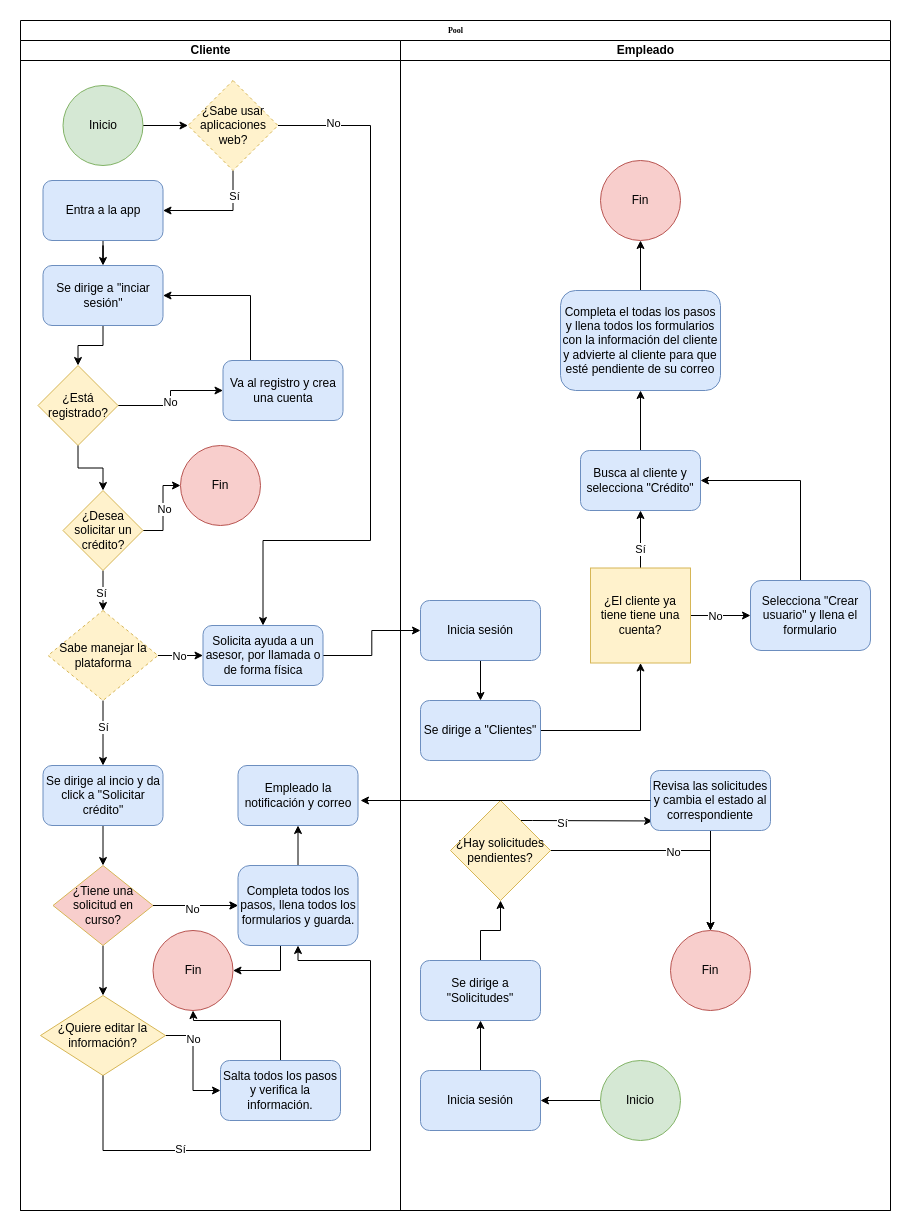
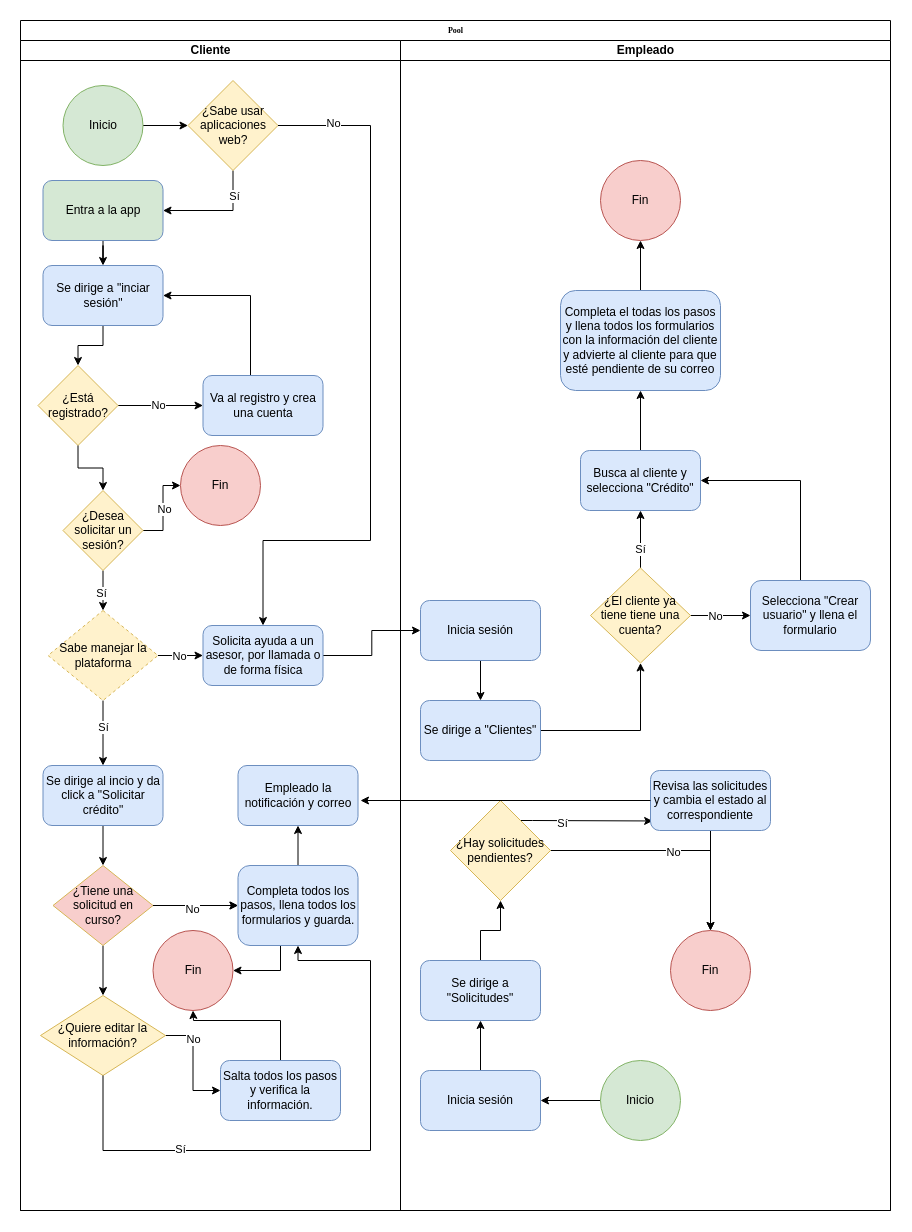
(233, 126) -> (233, 126)
(103, 211) -> (103, 211)
(283, 391) -> (263, 406)
(104, 531) -> (104, 531)
(641, 616) -> (641, 616)
